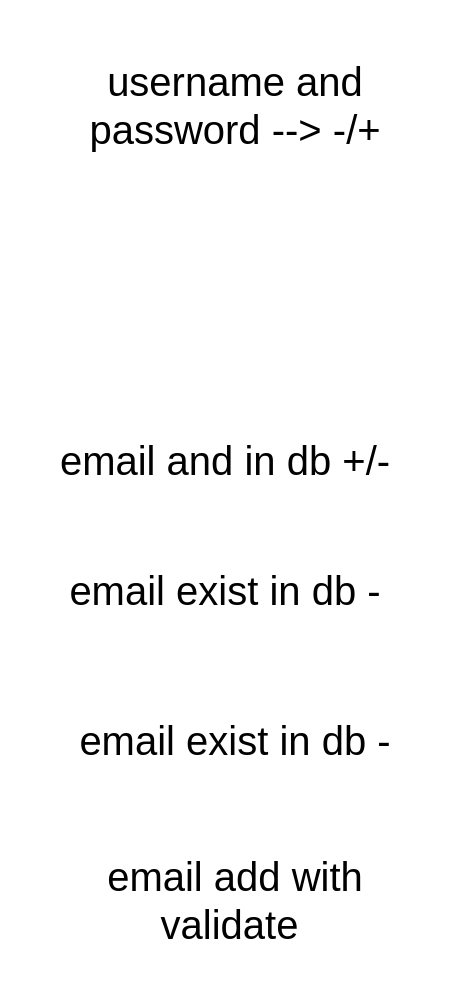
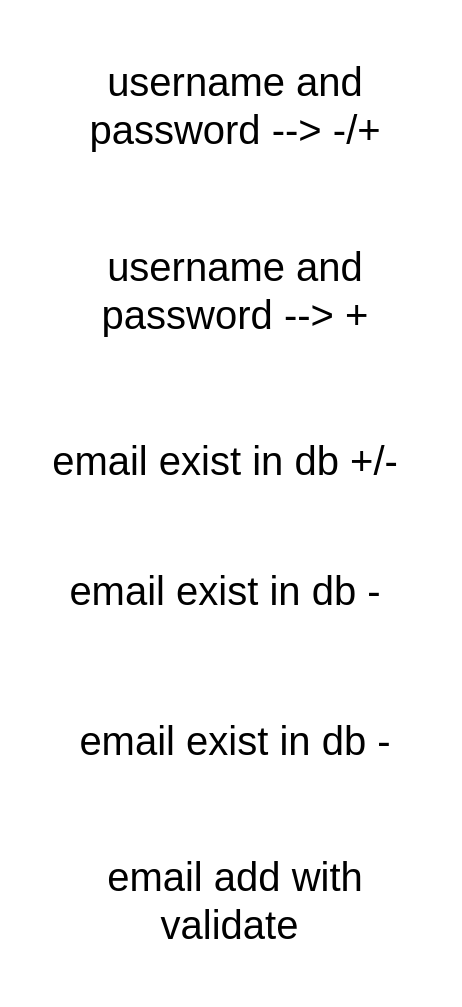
none -> (236, 291)
(226, 461) -> (226, 461)
